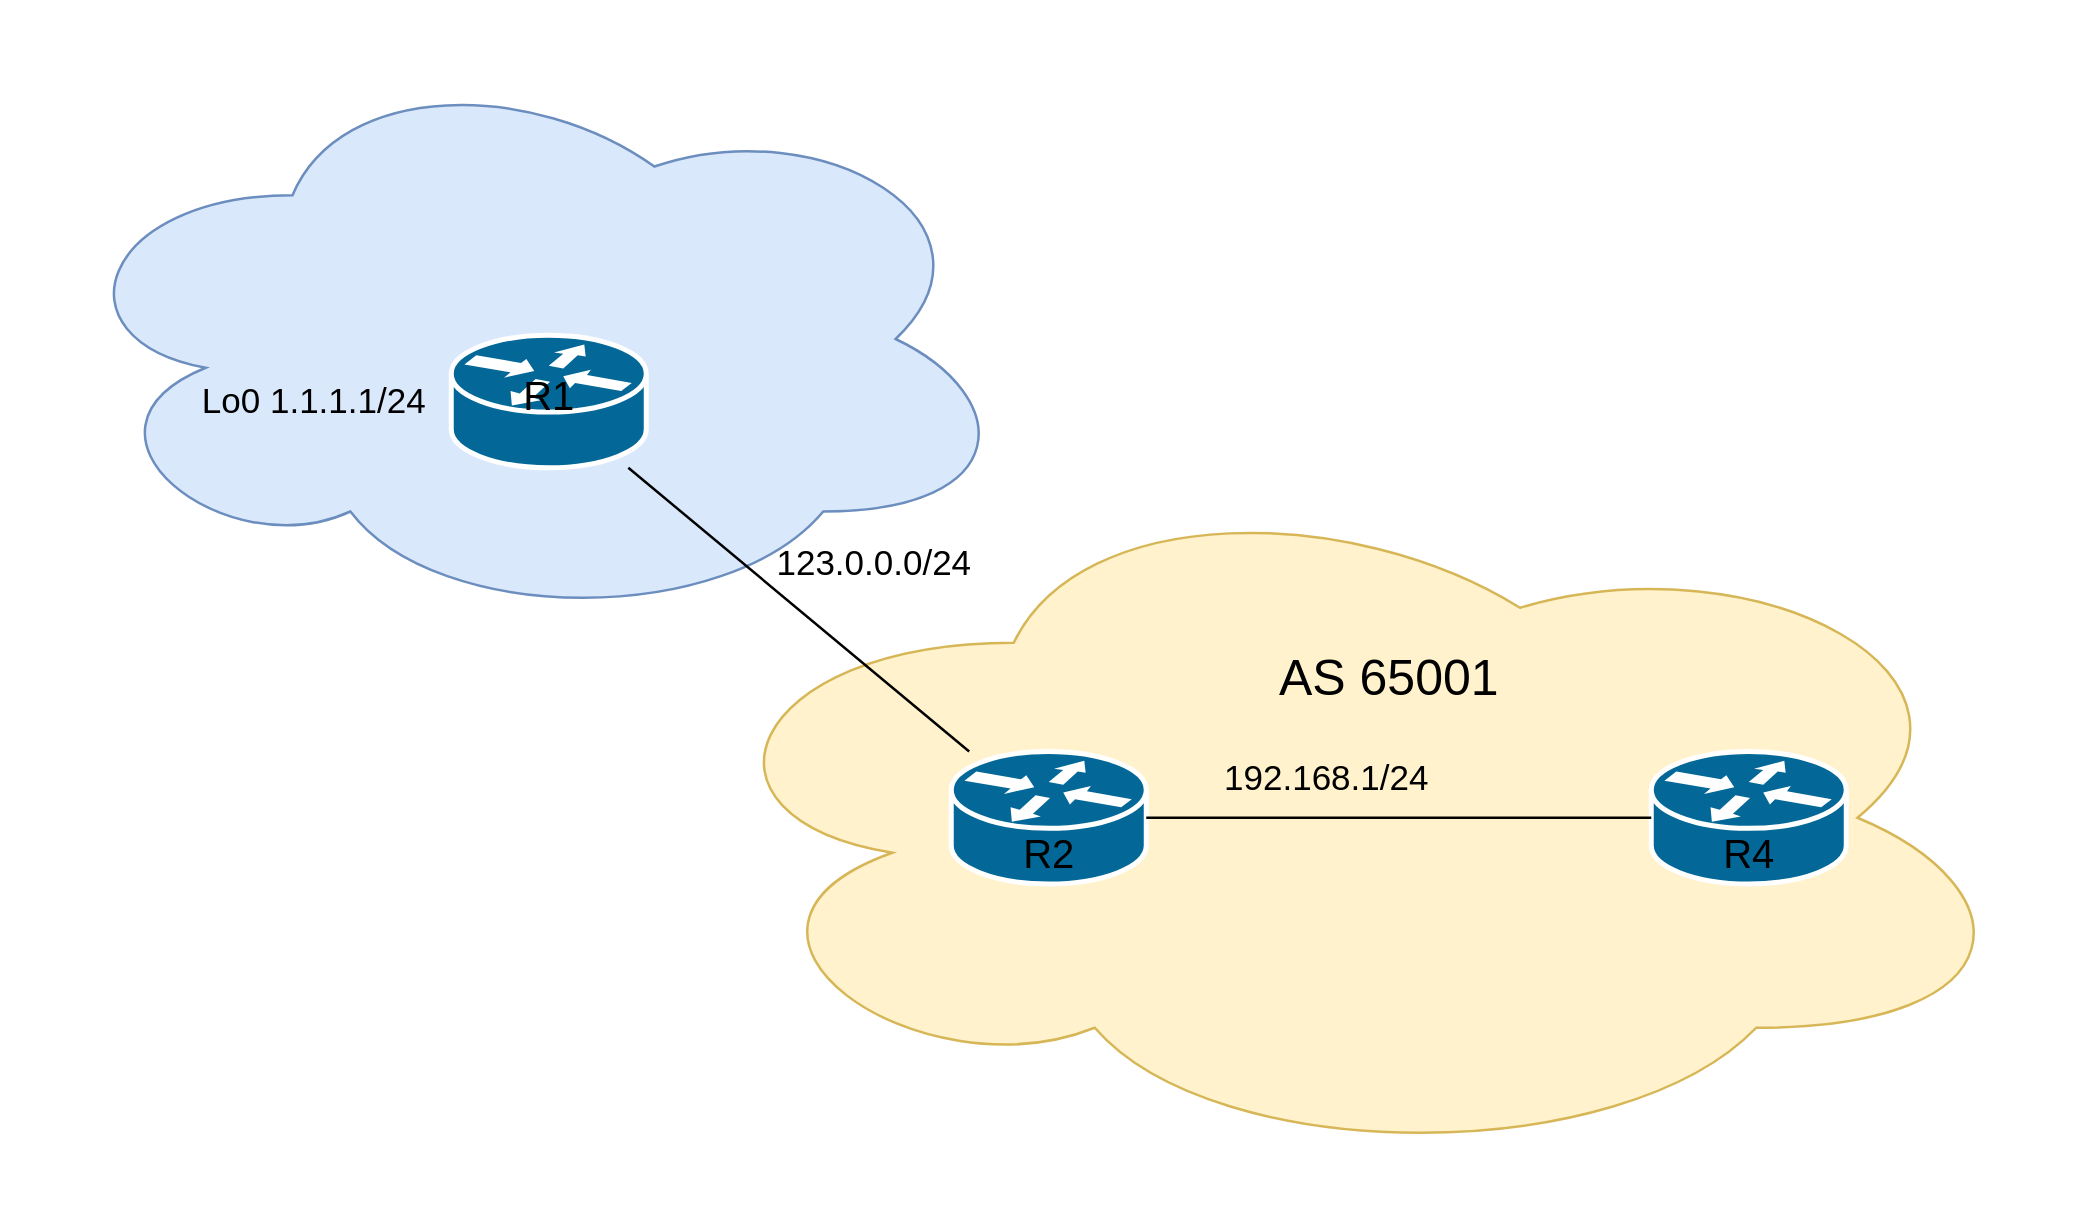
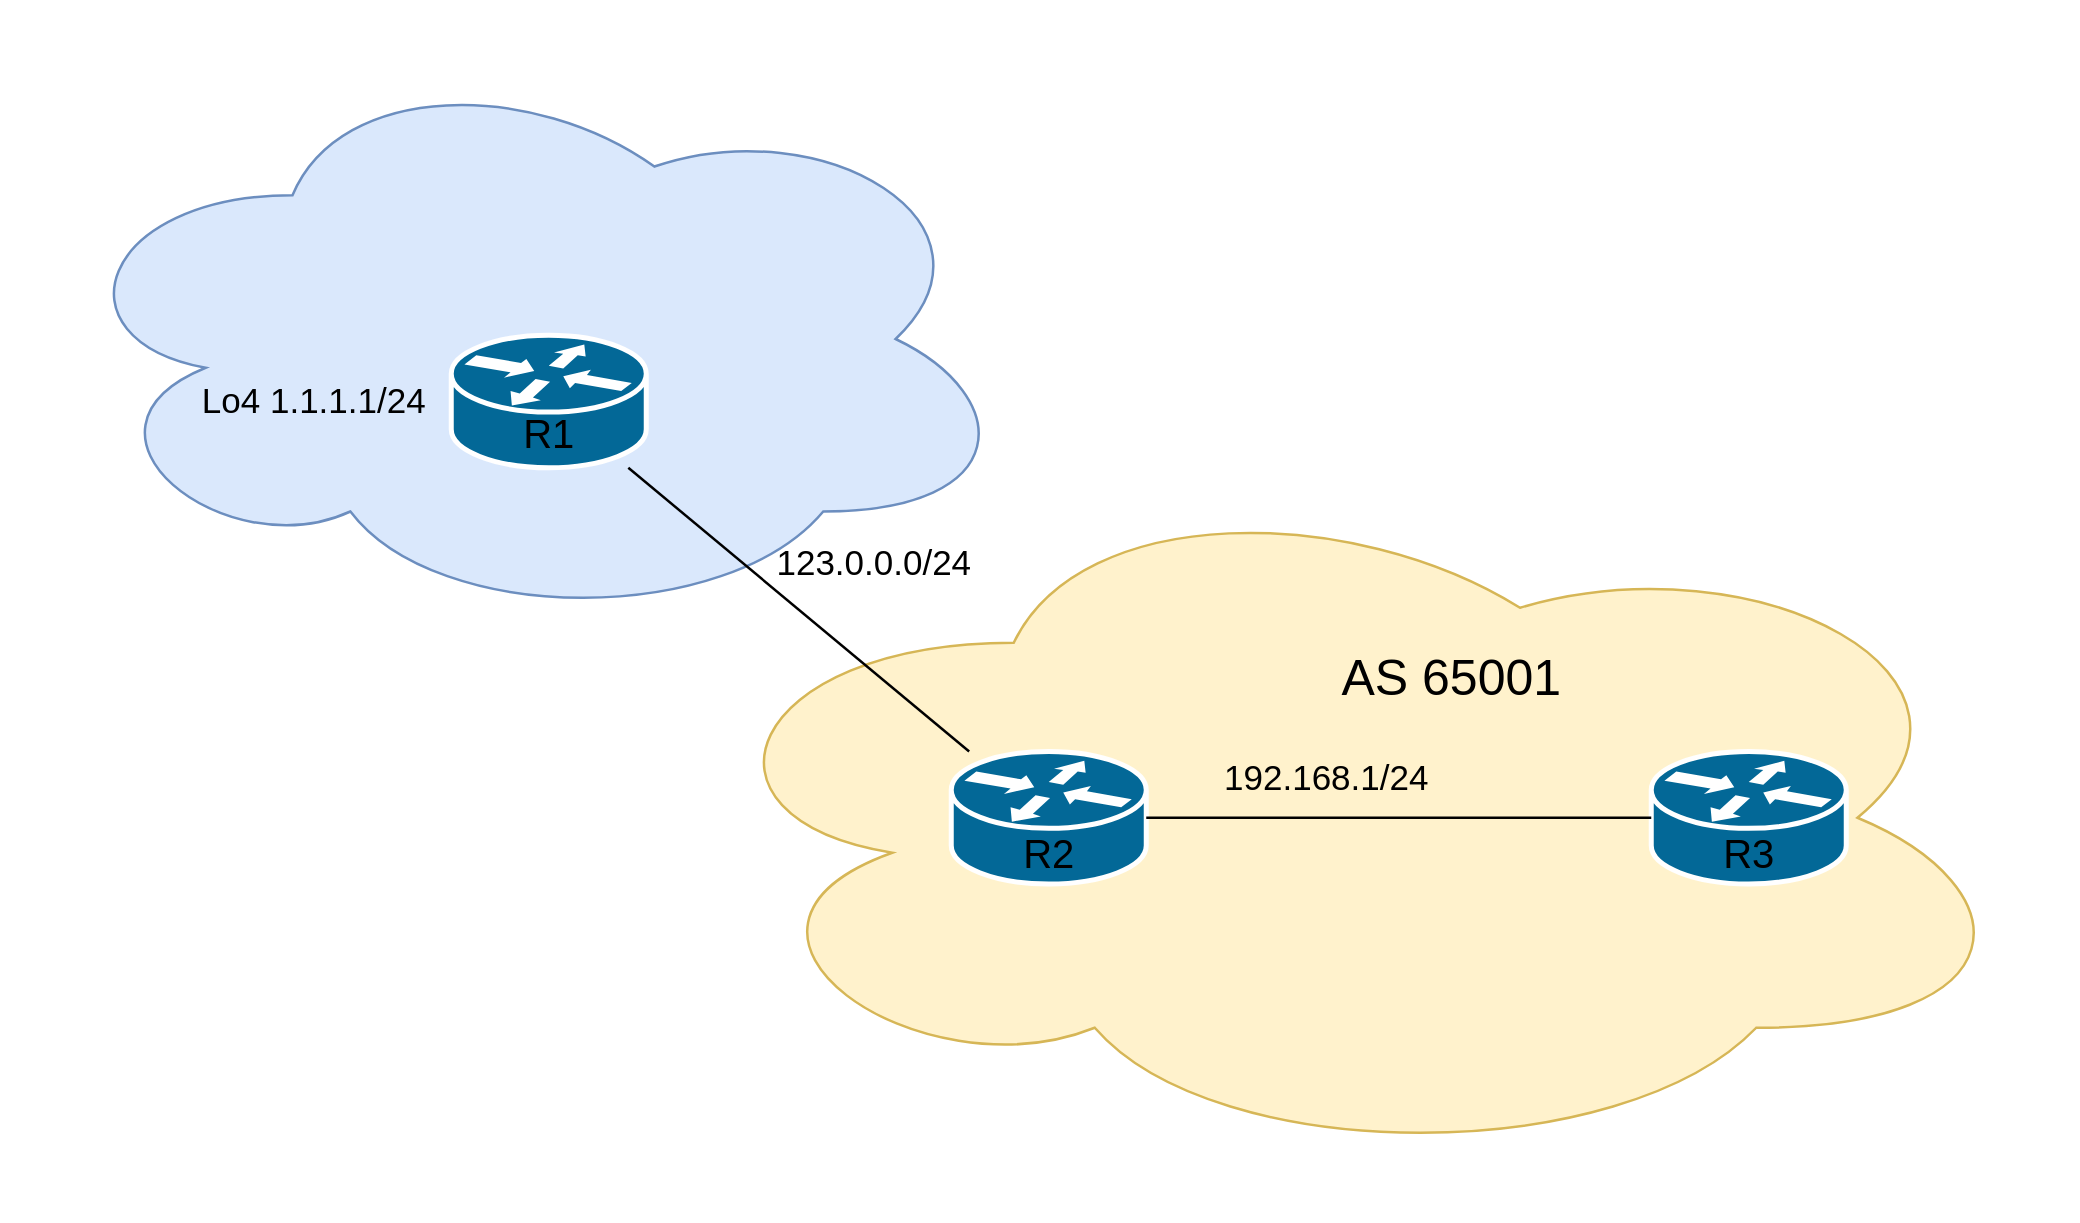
(549, 395) -> (549, 433)
(315, 401) -> (315, 401)
(1389, 676) -> (1451, 676)
(1750, 854) -> (1750, 854)
